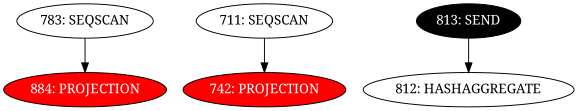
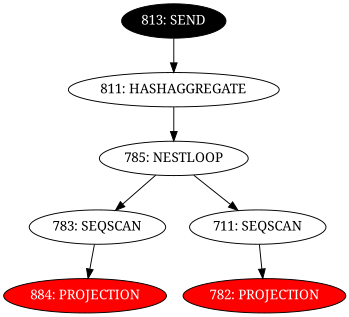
(264, 90) -> (264, 296)
(469, 90) -> (174, 90)
none -> (174, 158)
